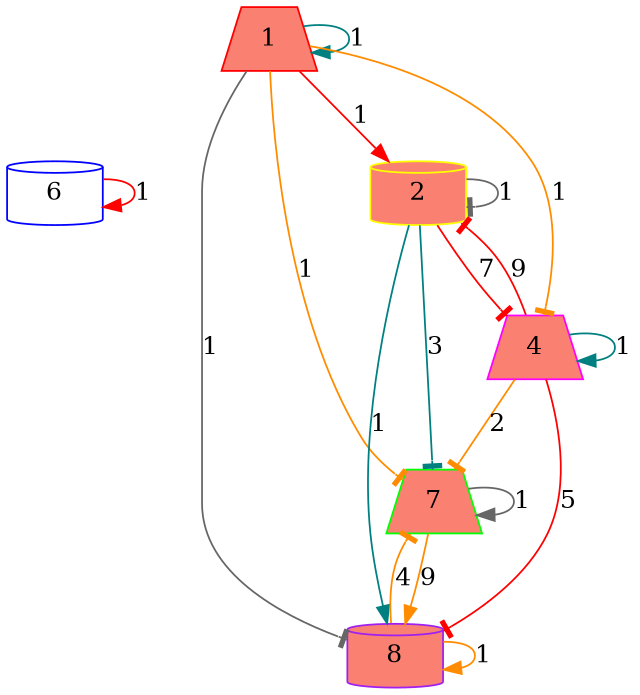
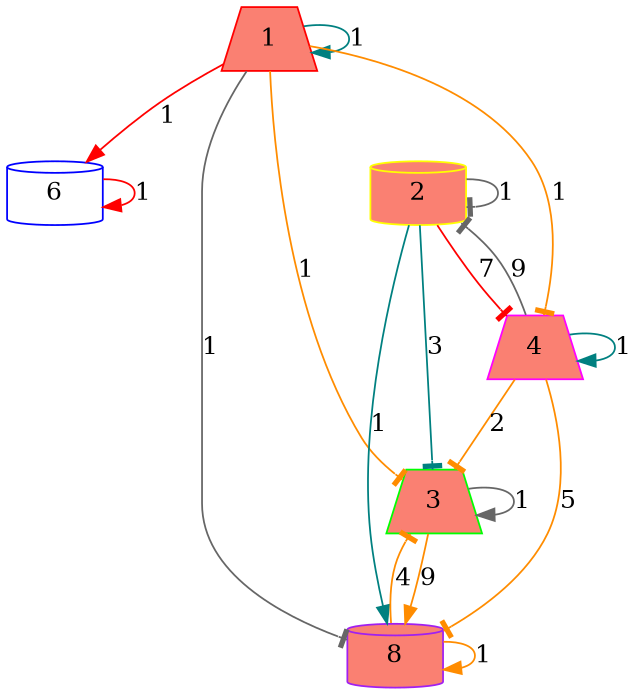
(338, 110) -> (159, 103)
(503, 267) -> (503, 267)
(434, 502) -> (434, 502)
(551, 523) -> (551, 523)
